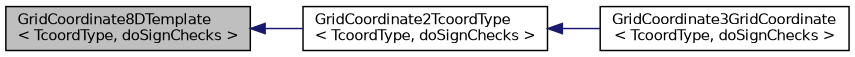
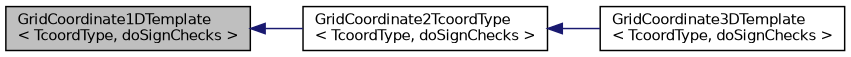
(128, 29) -> (128, 29)
(725, 29) -> (722, 29)
